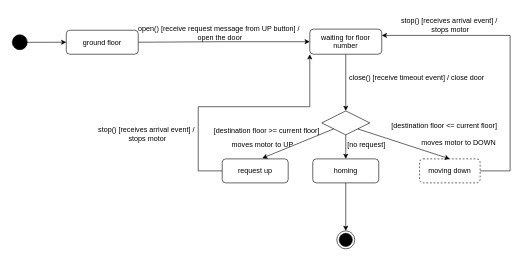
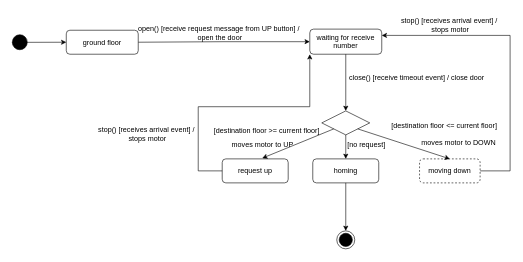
(346, 42) -> (346, 42)
